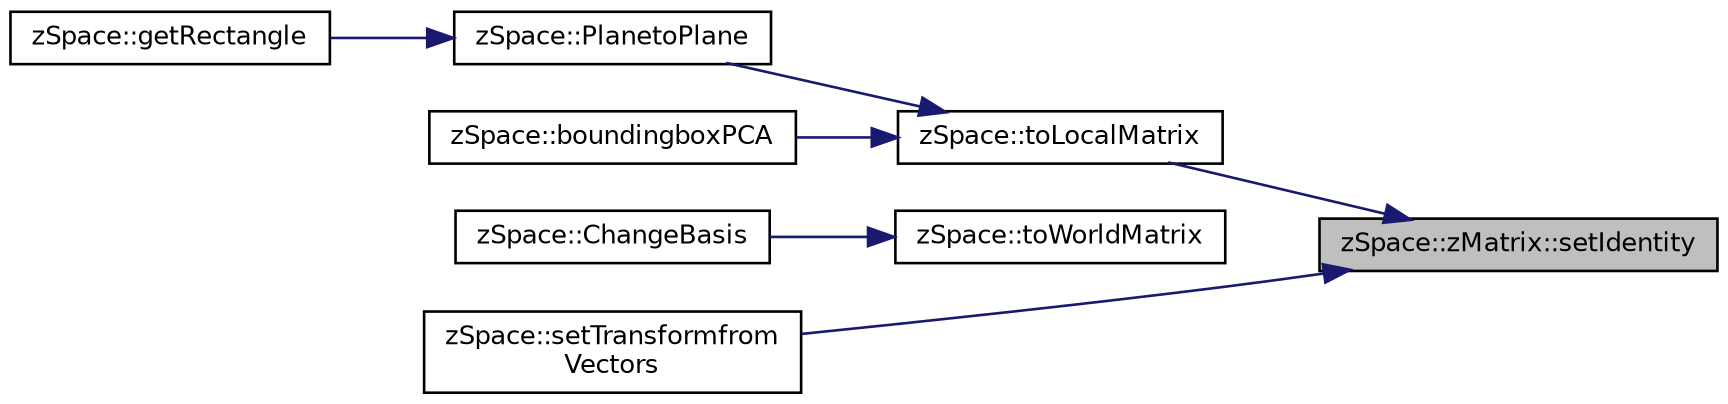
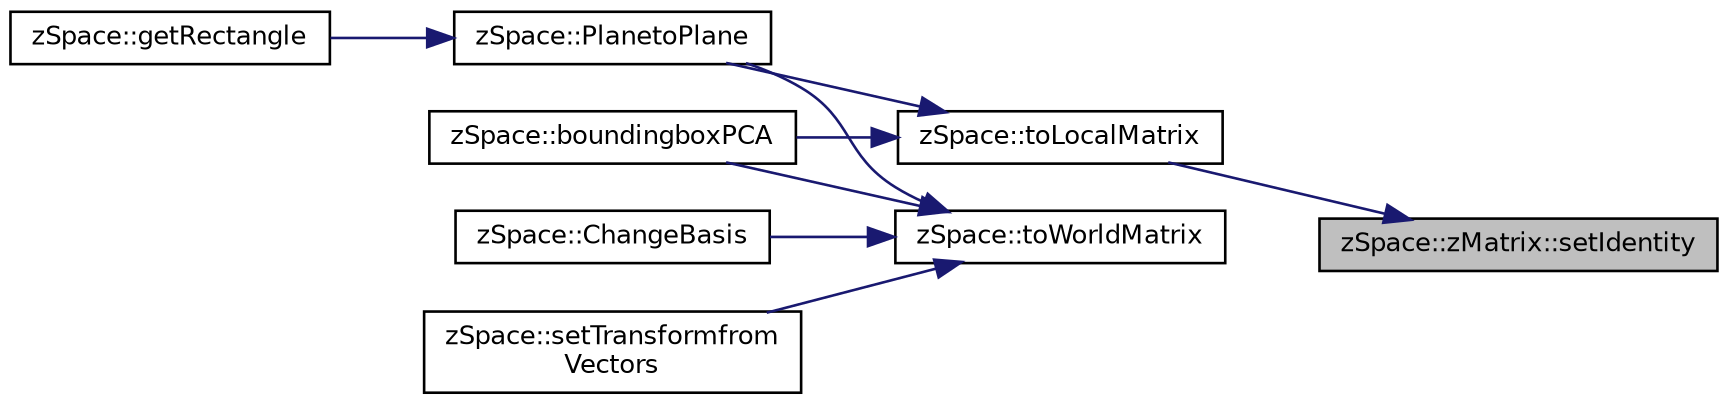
none -> (837, 121)
none -> (823, 184)
(1063, 306) -> (851, 291)
